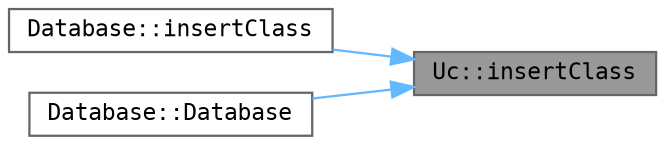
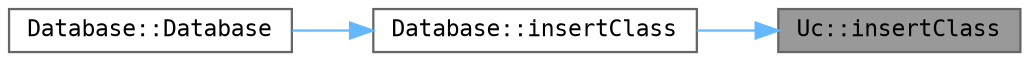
(352, 94) -> (321, 31)
